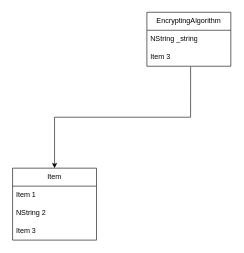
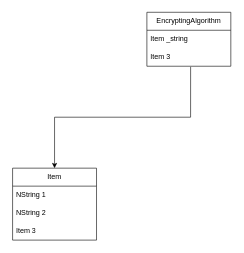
(178, 39) -> (173, 39)
(27, 195) -> (32, 195)
